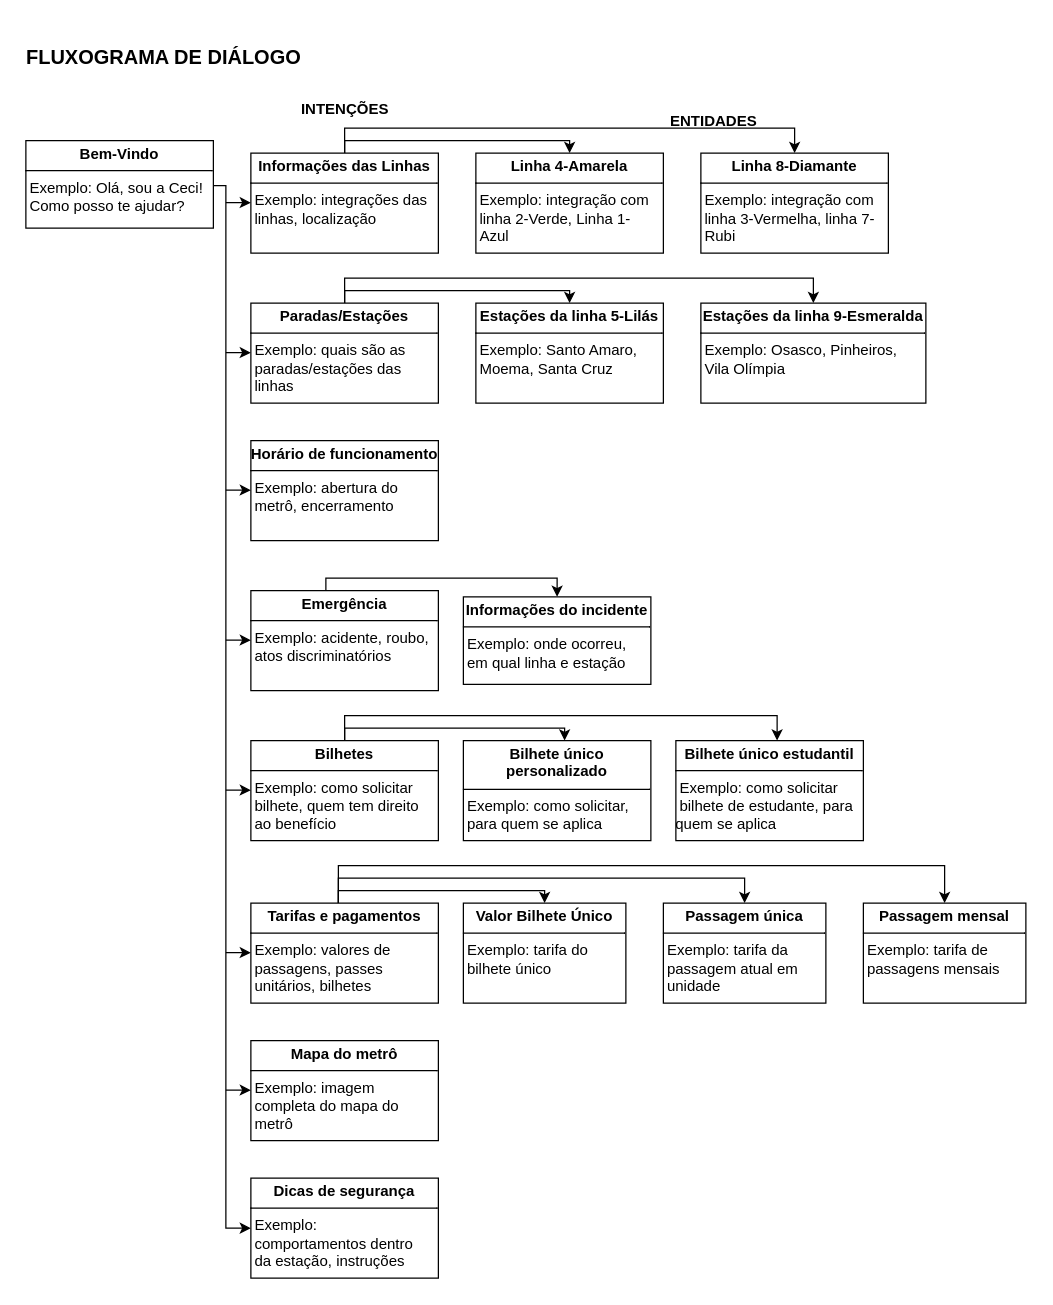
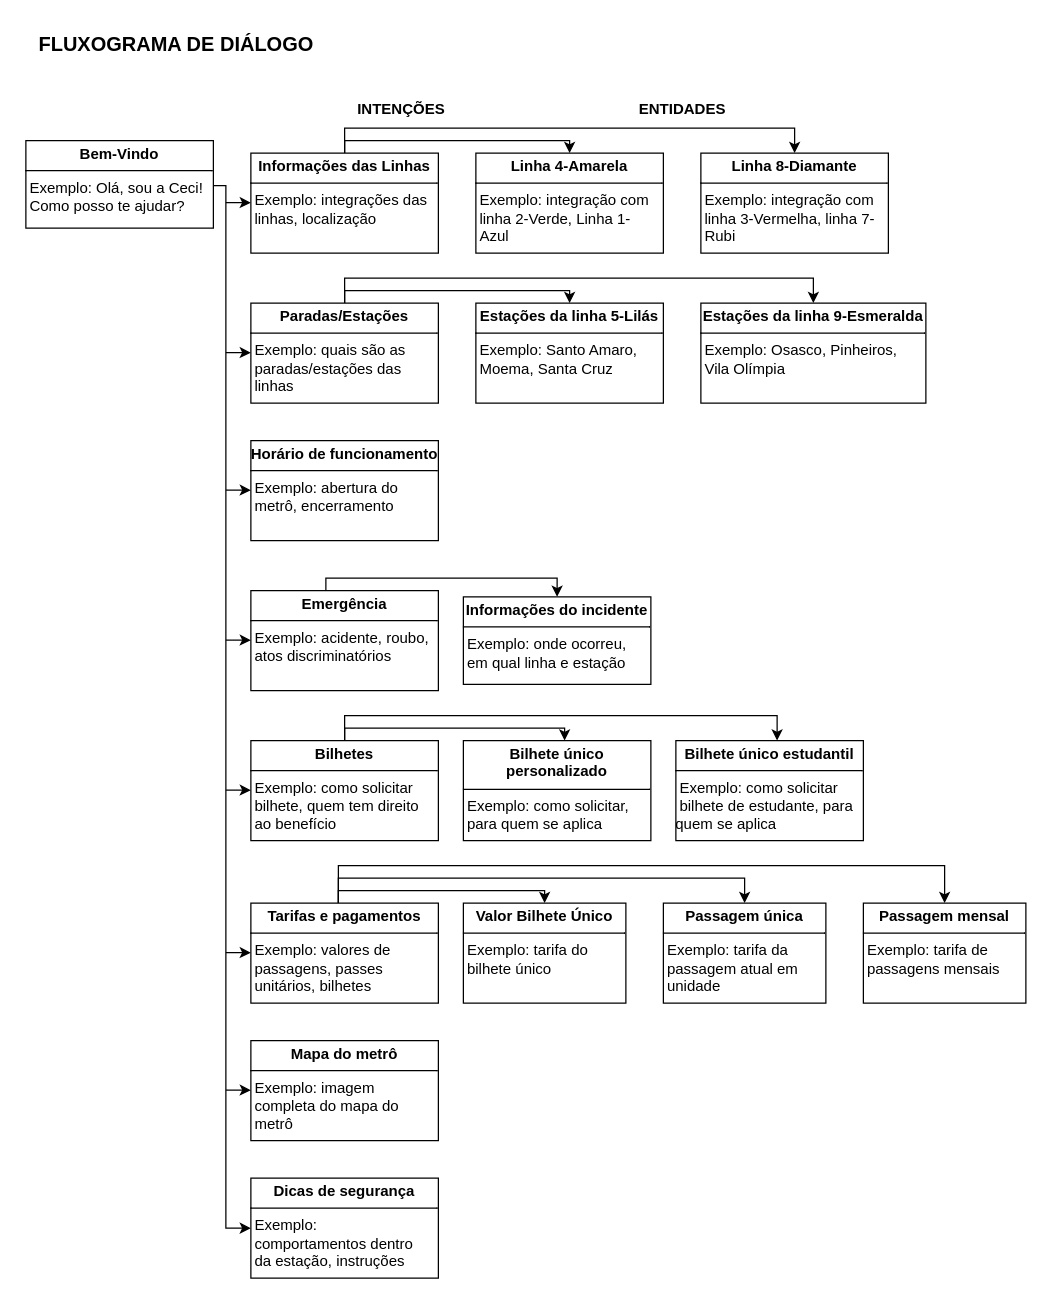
(163, 57) -> (176, 44)
(344, 109) -> (401, 109)
(713, 122) -> (682, 109)
